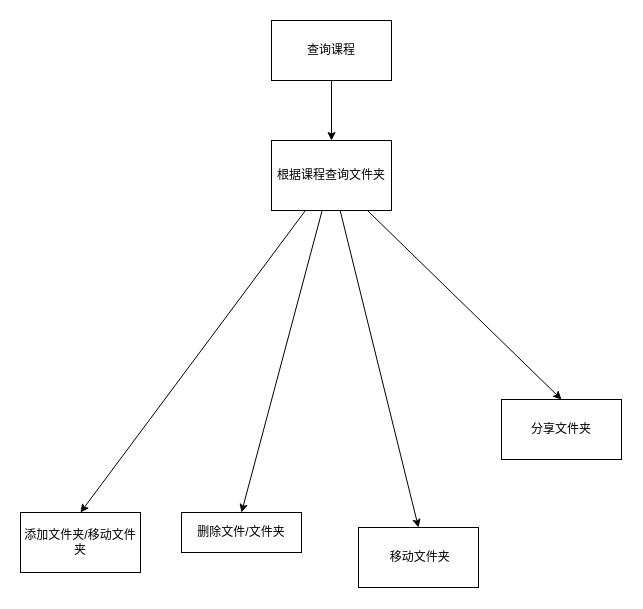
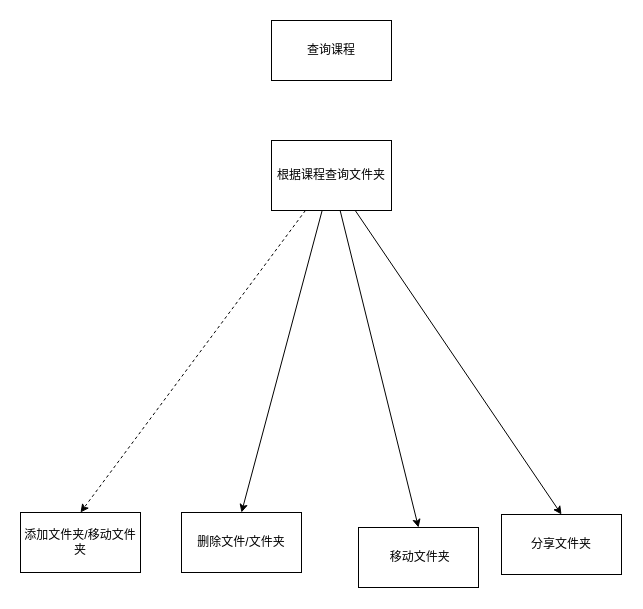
(332, 107) -> none
(195, 358) -> (195, 358)
(562, 430) -> (562, 545)
(242, 533) -> (242, 543)
